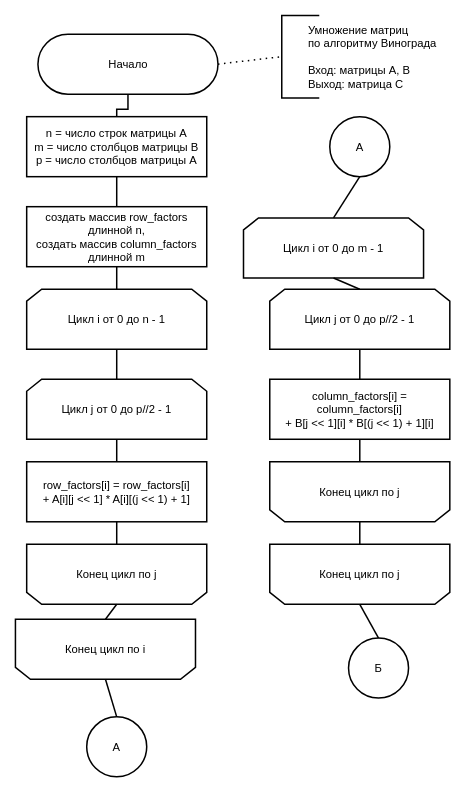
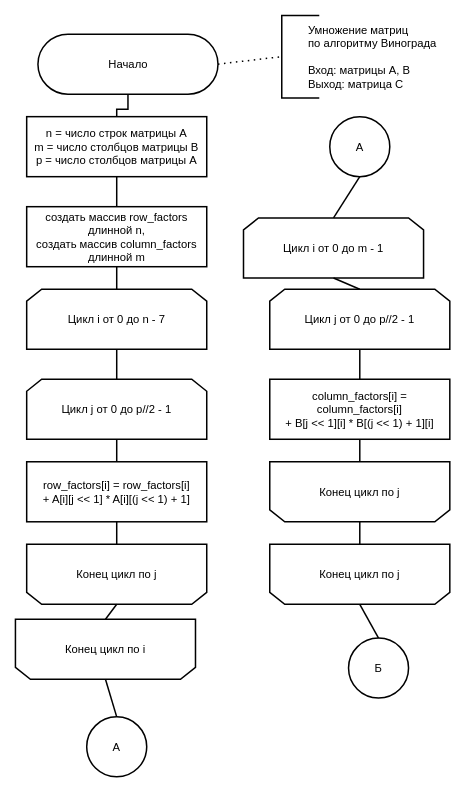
(117, 319) -> (117, 319)
